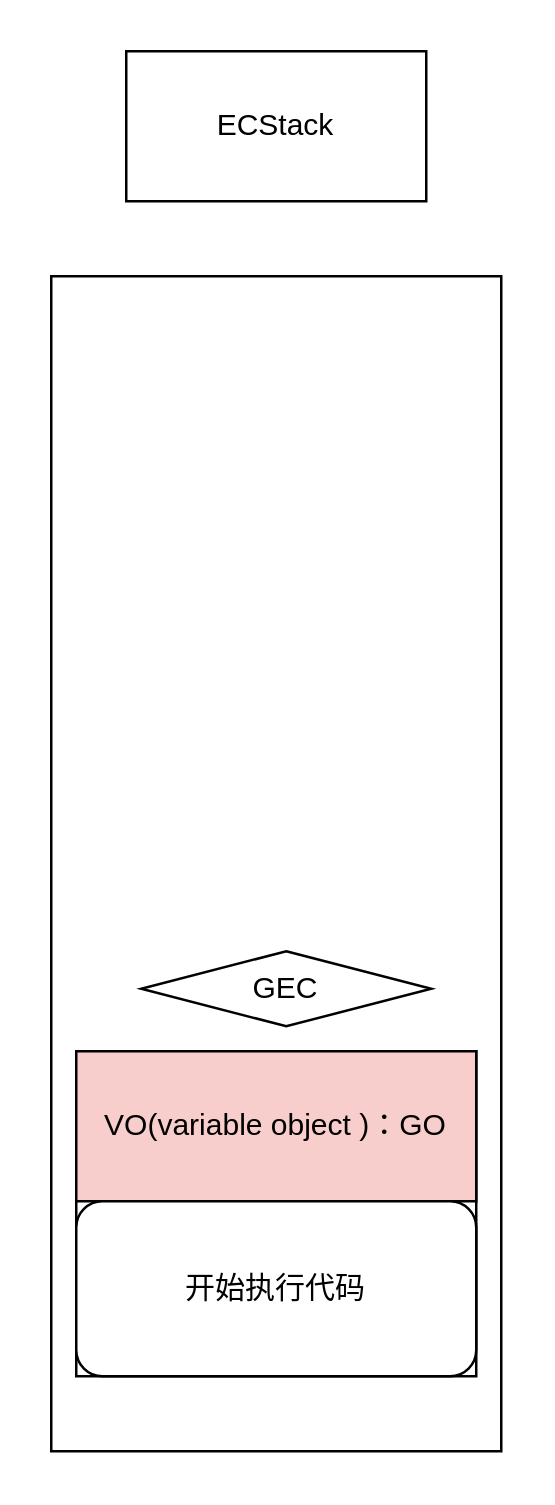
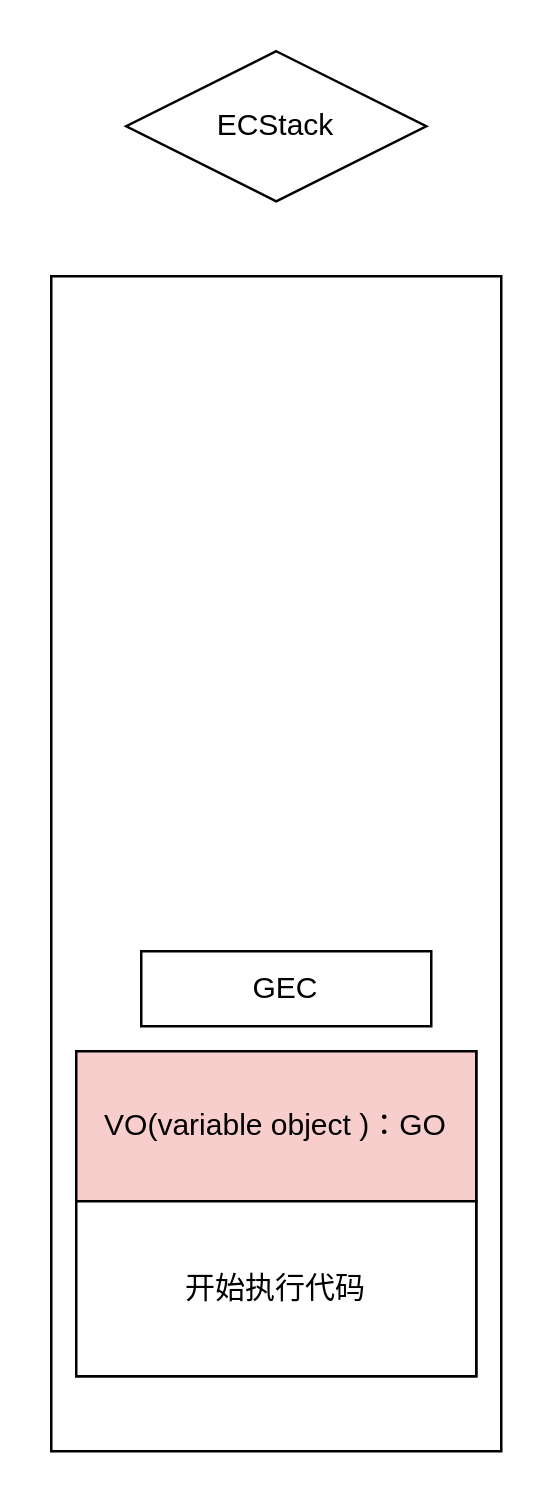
(276, 126) -> (276, 126)
(286, 989) -> (286, 989)
(276, 1289) -> (276, 1289)
